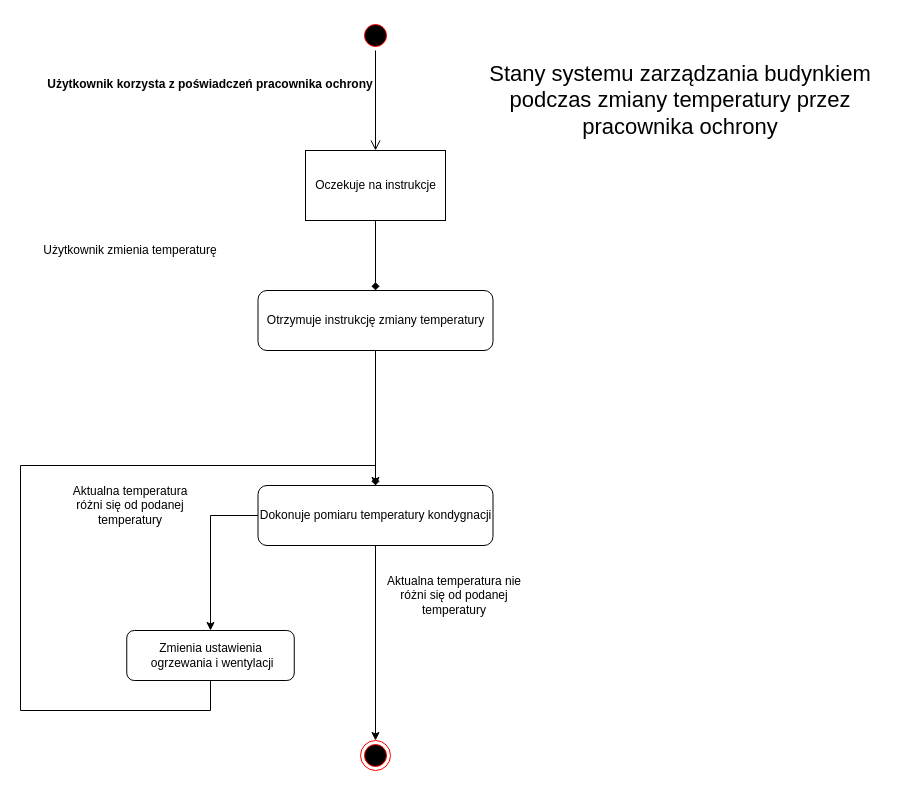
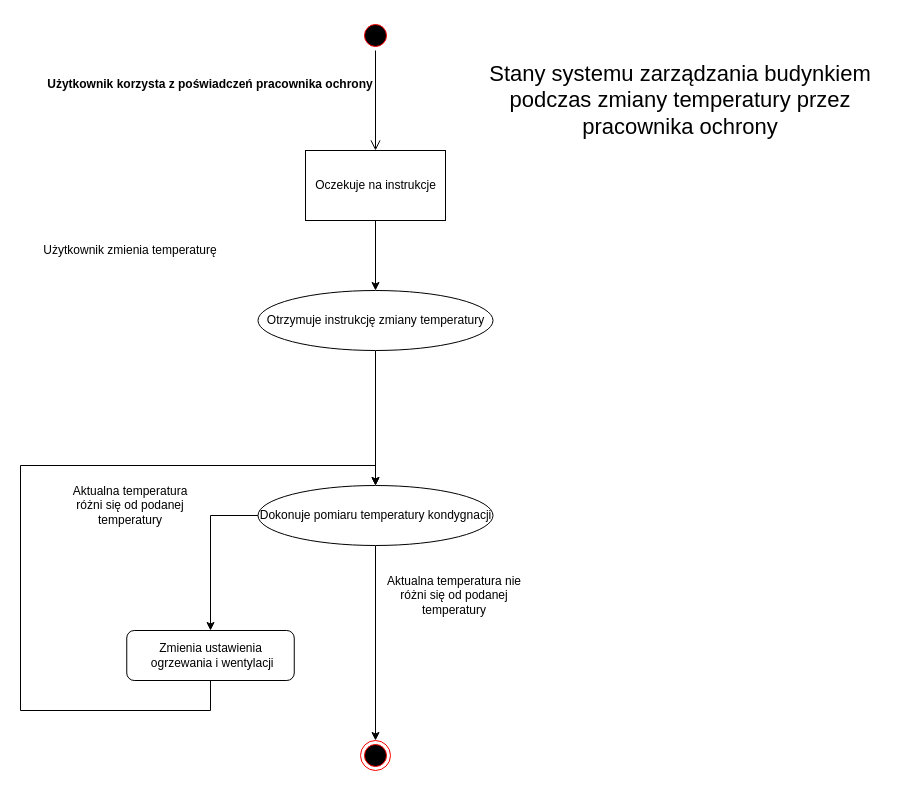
(376, 281) -> (376, 282)
(376, 321) -> (376, 321)
(376, 351) -> (376, 351)
(376, 516) -> (376, 516)
